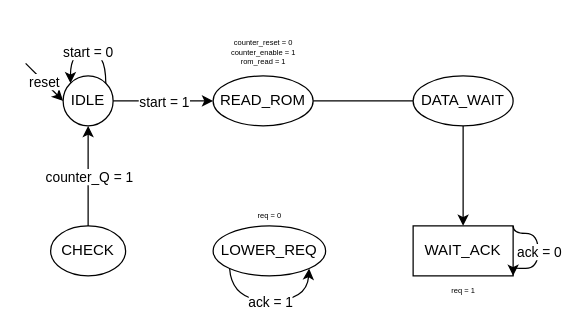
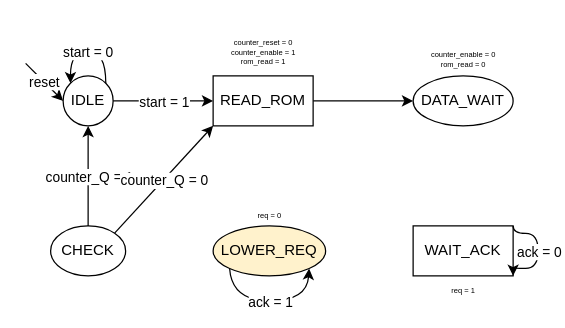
none -> (463, 57)
(263, 101) -> (263, 101)
(406, 101) -> (403, 101)
(463, 172) -> none
none -> (161, 183)
(269, 251) -> (269, 251)
